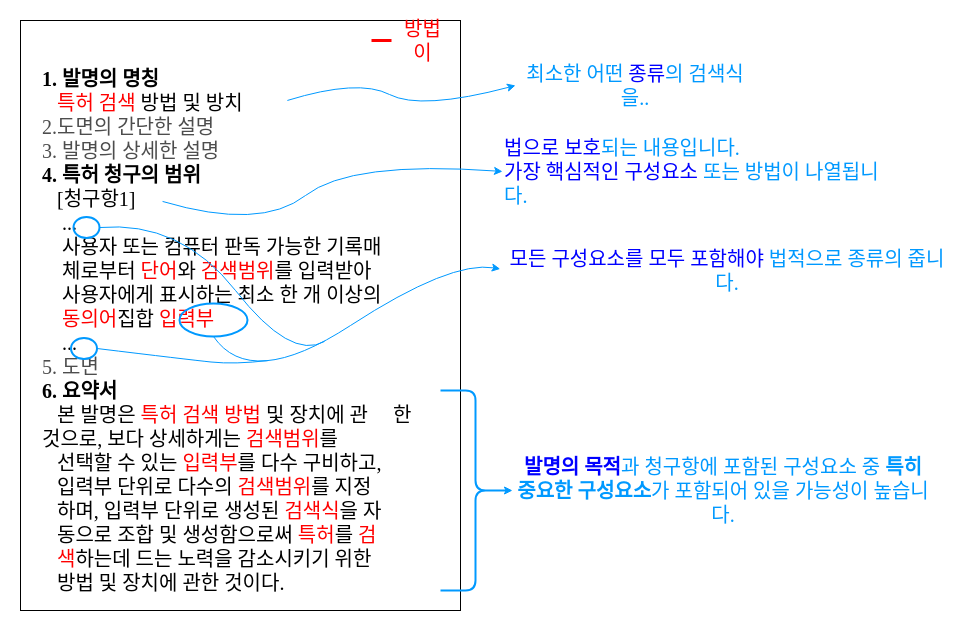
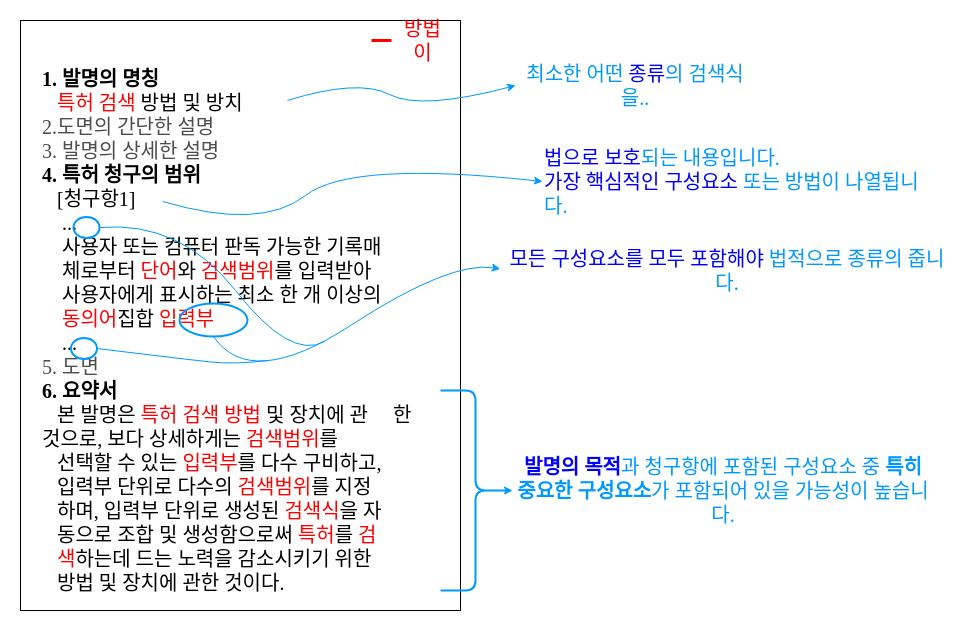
(694, 172) -> (734, 182)
